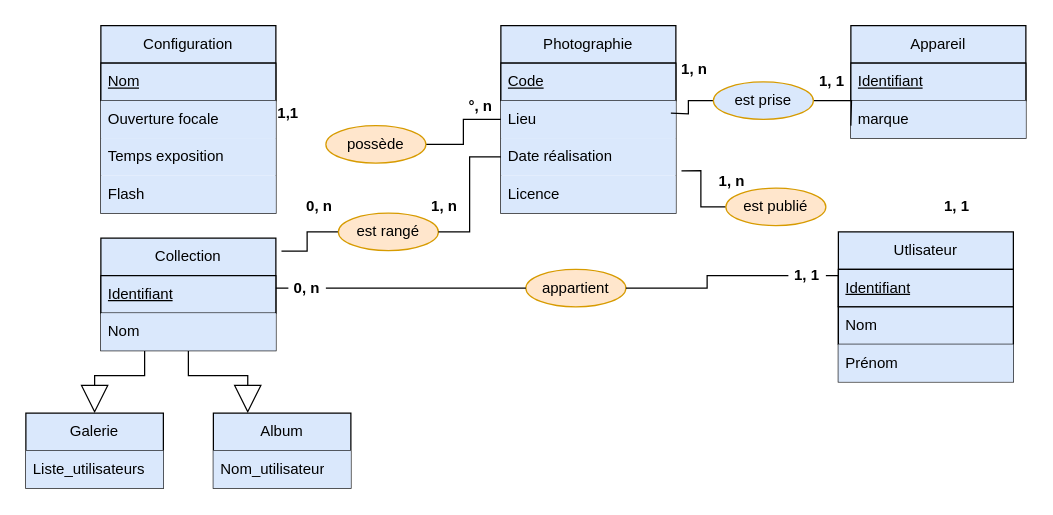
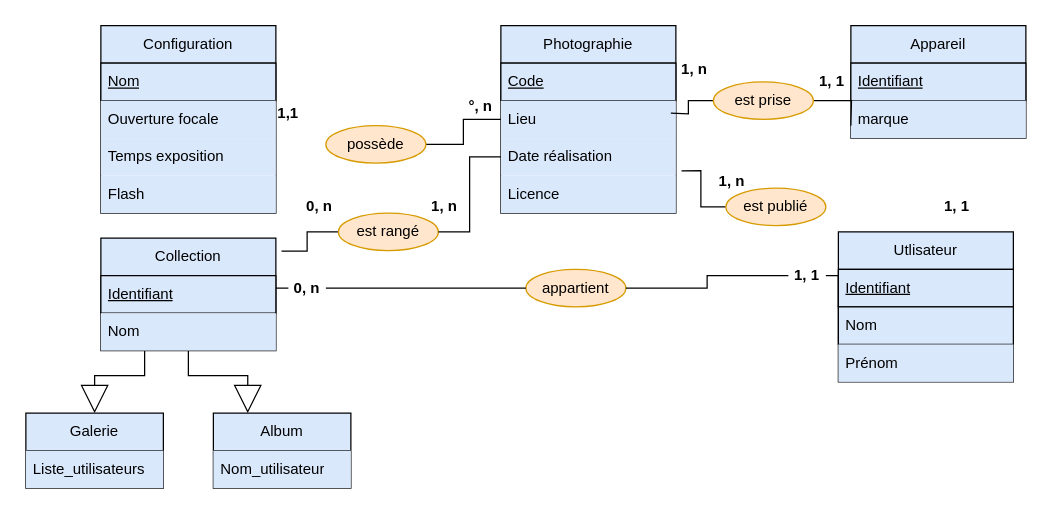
(763, 101) -> (763, 101)
